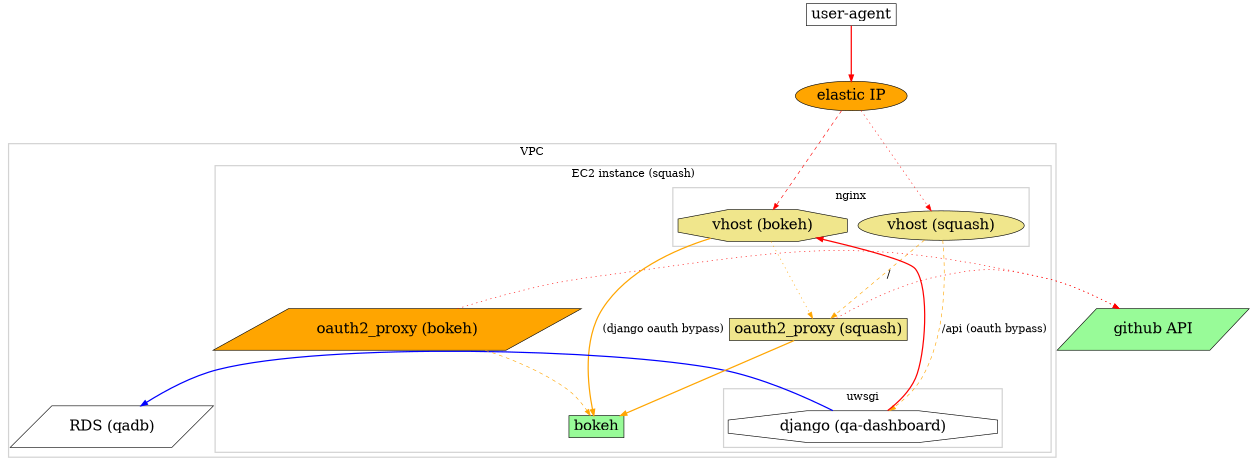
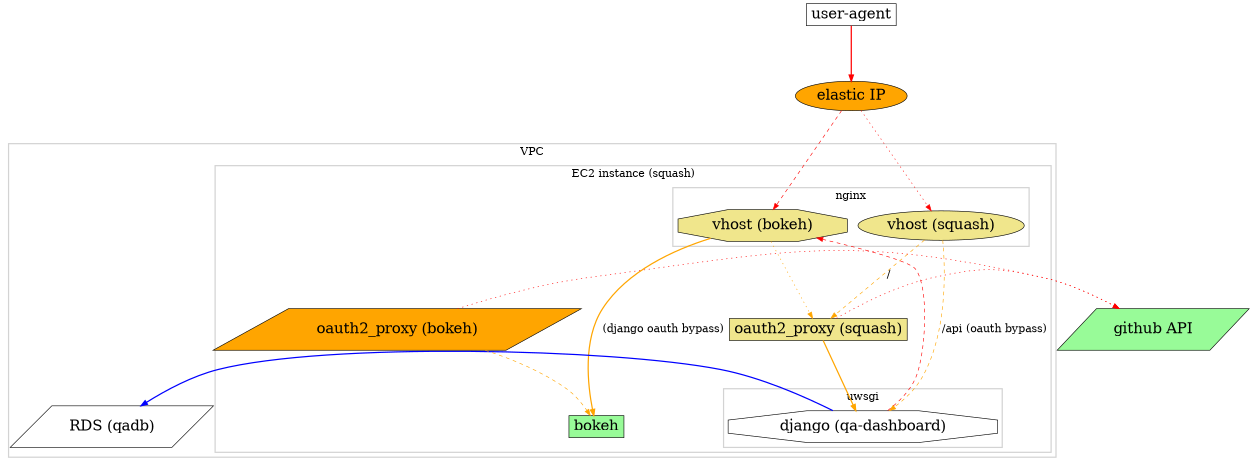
(924, 296) -> (924, 296)
(710, 377) -> (838, 373)
